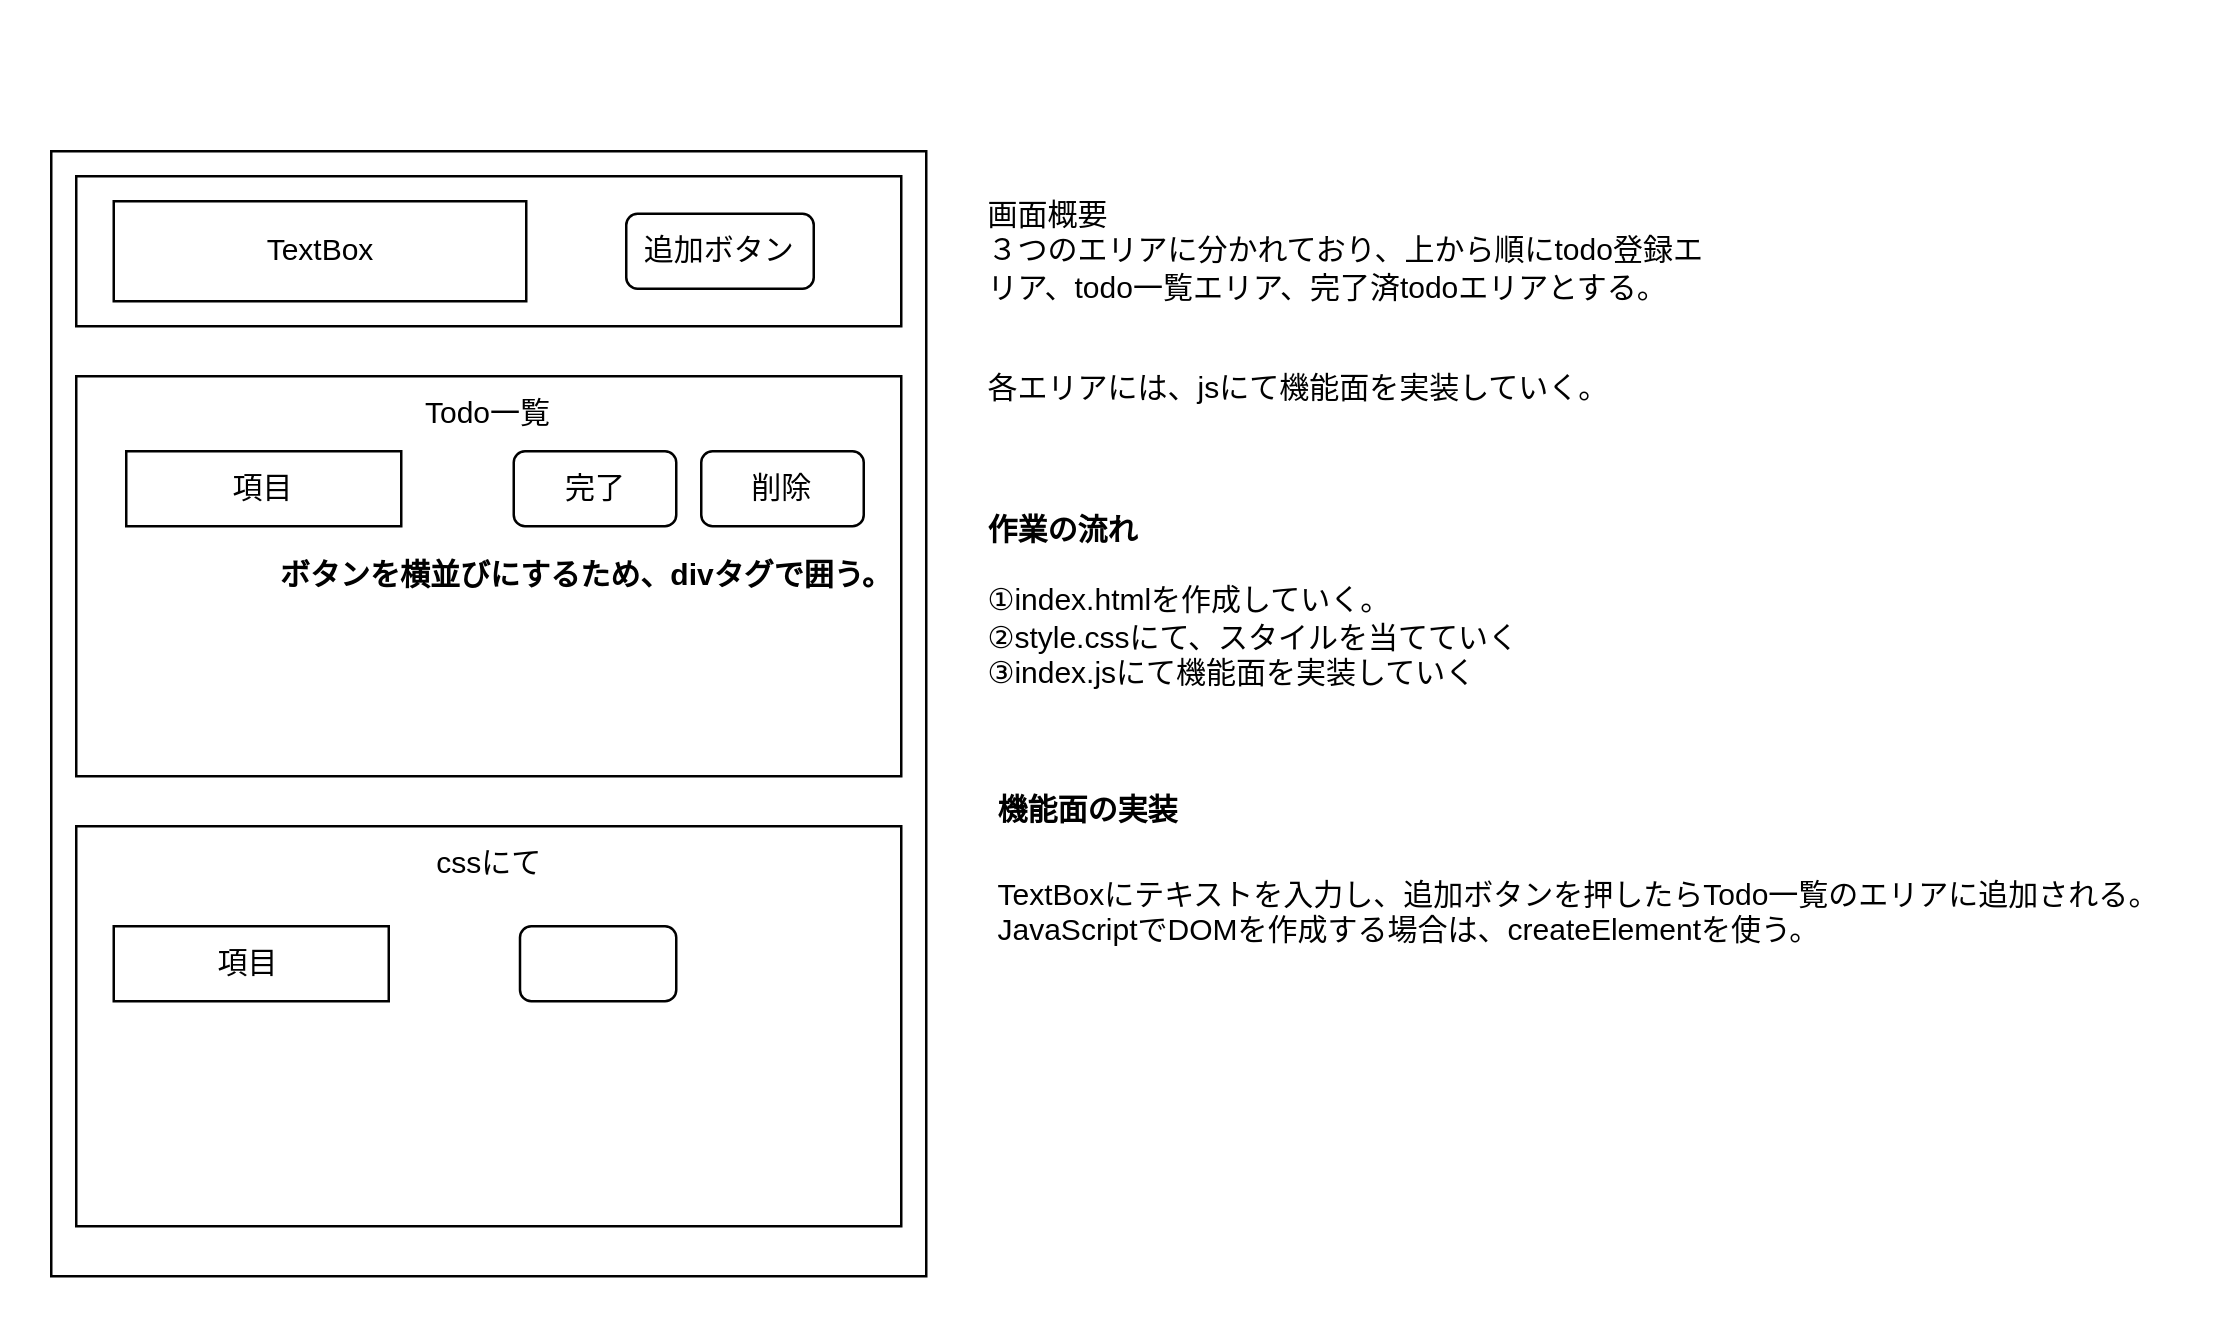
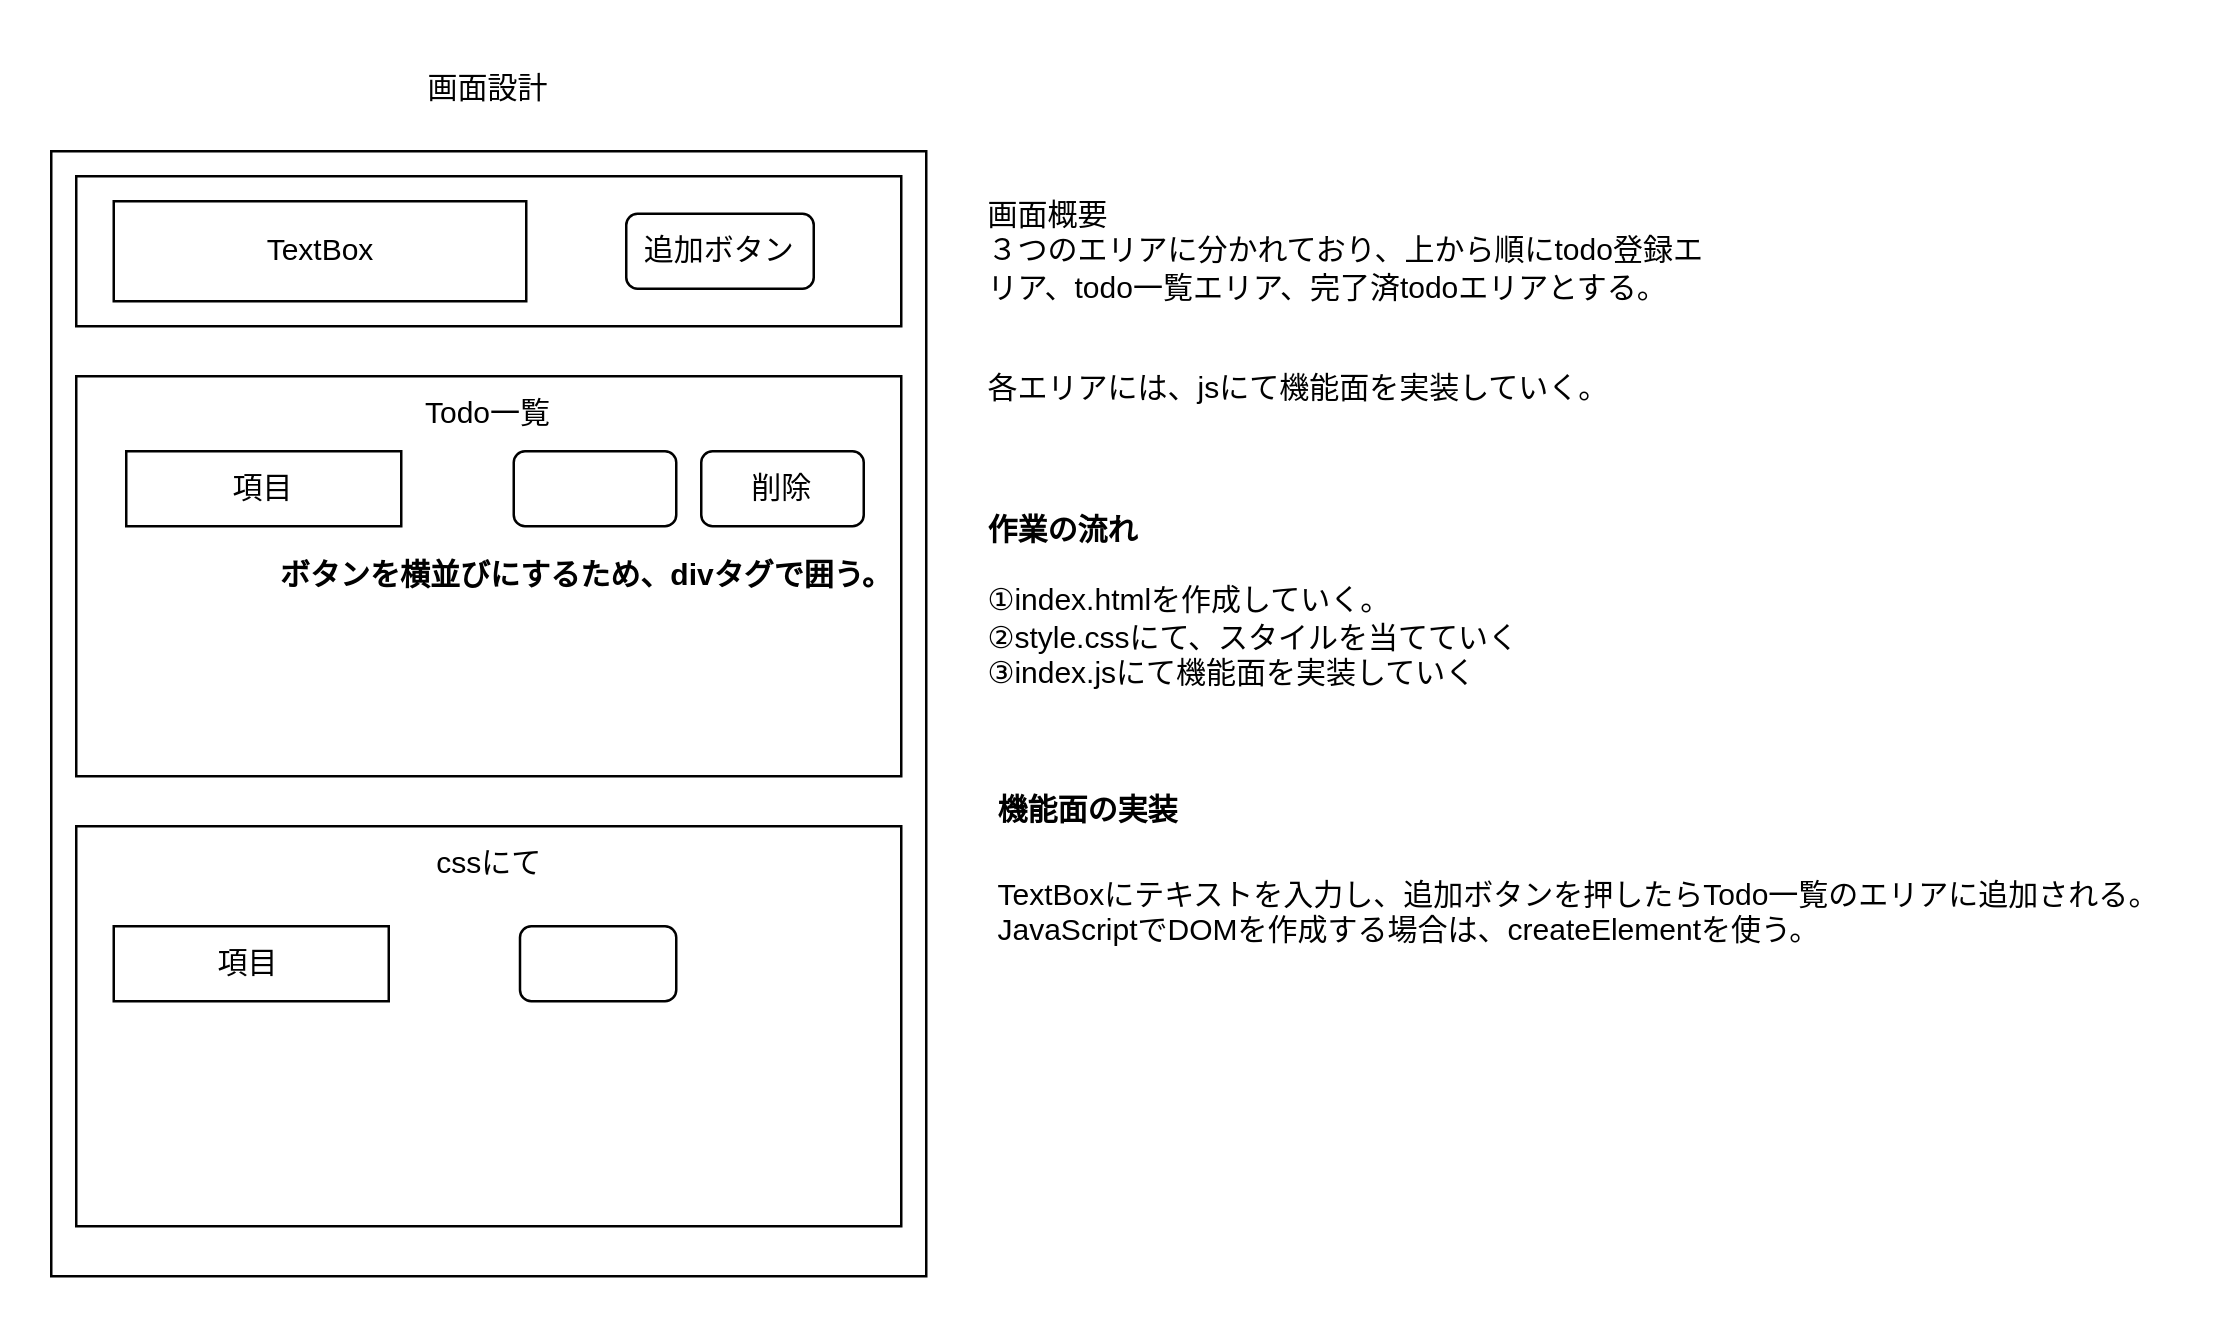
none -> (489, 89)
(595, 489) -> none
